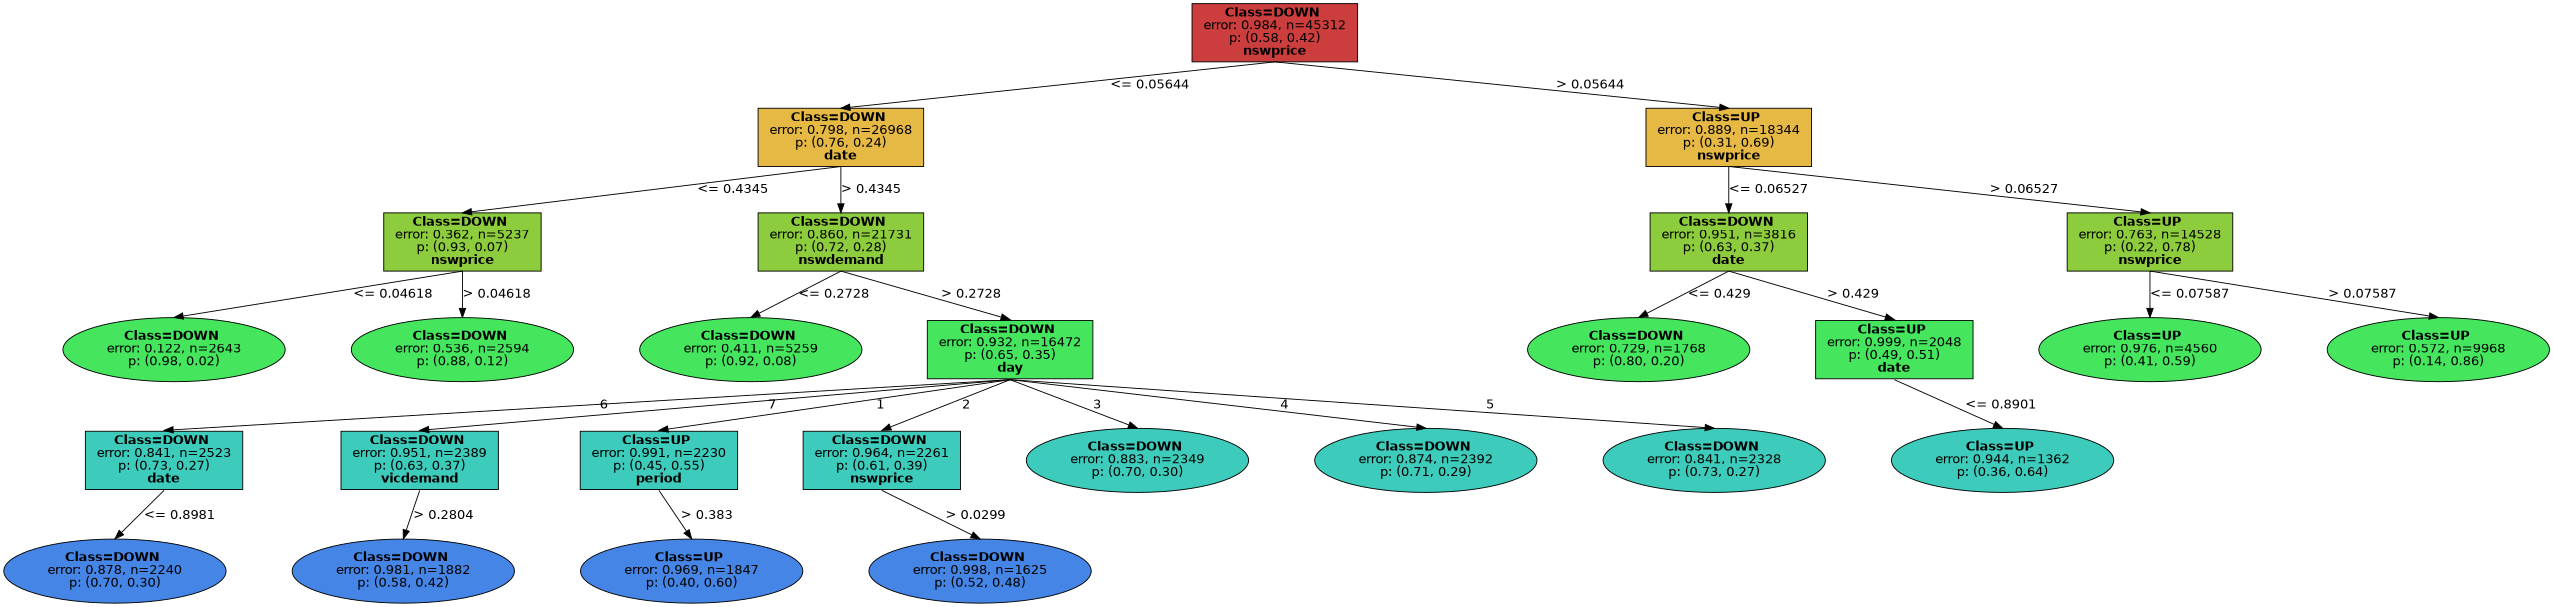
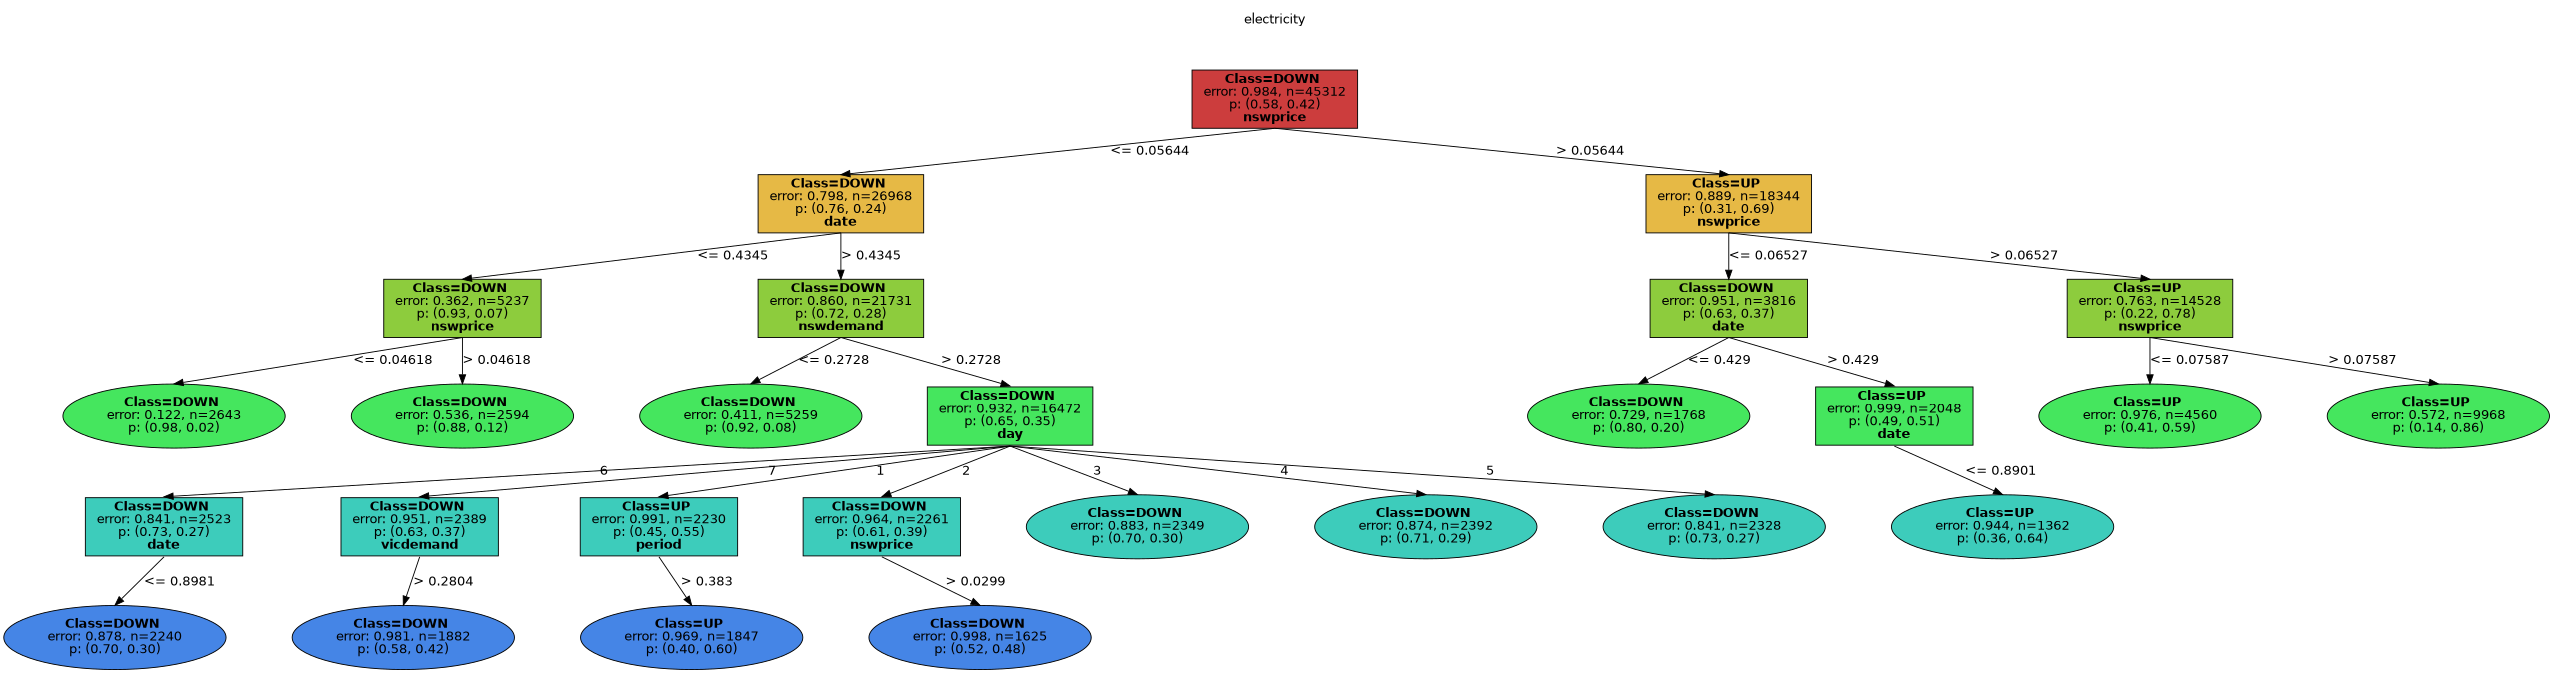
none -> (1275, 20)
